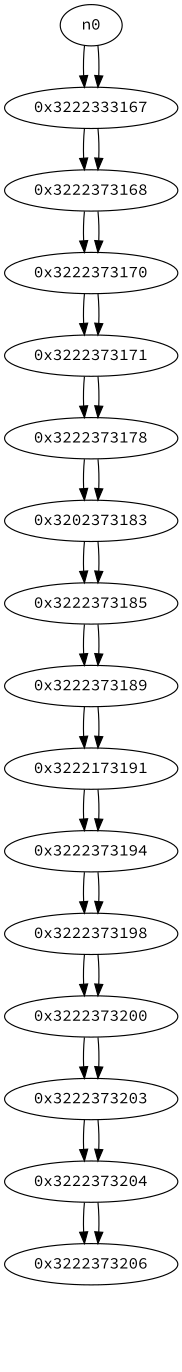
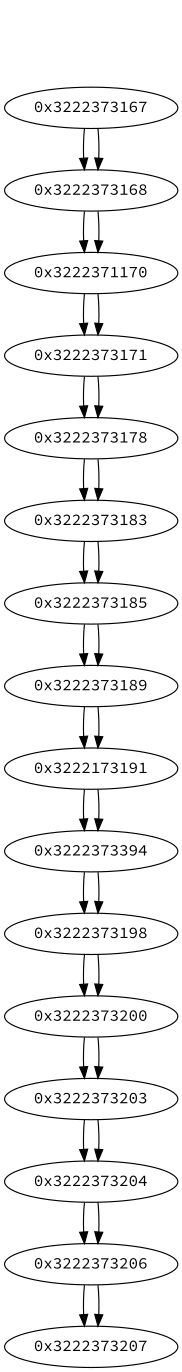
(91, 25) -> none
(91, 108) -> (91, 108)
(91, 273) -> (91, 273)
(91, 521) -> (91, 521)
(91, 851) -> (91, 851)
none -> (91, 1347)
